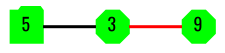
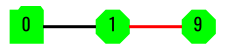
(27, 27) -> (27, 27)
(113, 27) -> (113, 27)
